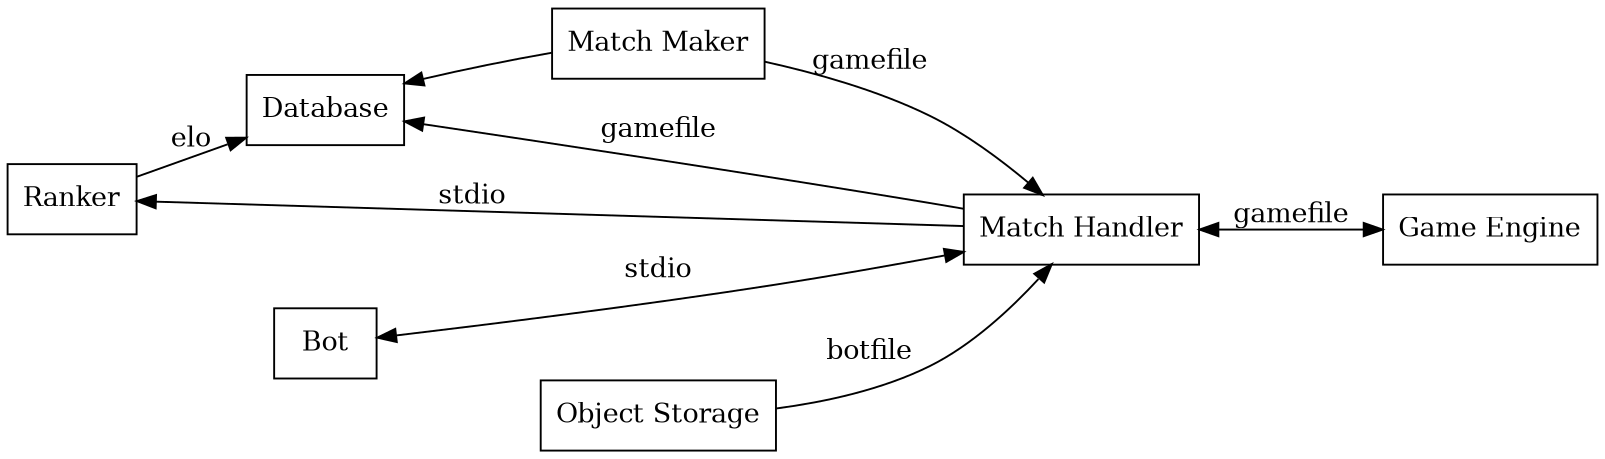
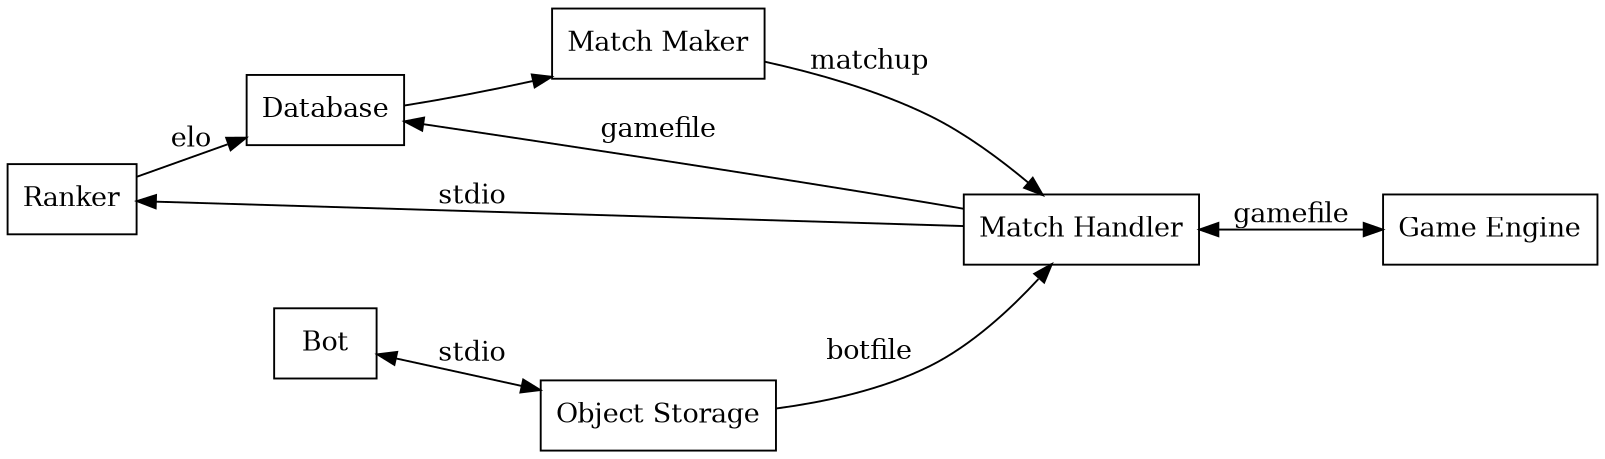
(870, 62) -> (870, 62)
(487, 65) -> (469, 94)
(671, 300) -> (459, 372)
